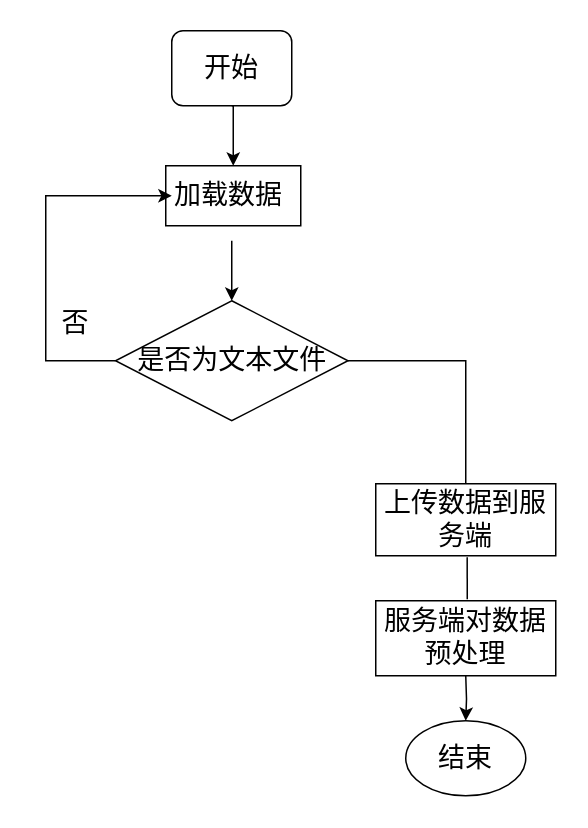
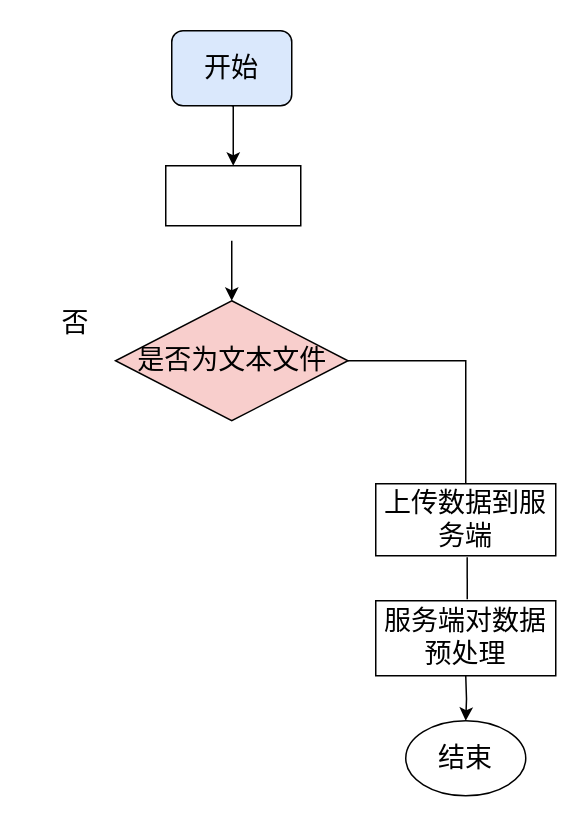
(232, 68) -> (232, 68)
(229, 196) -> none
(46, 255) -> none
(232, 361) -> (232, 361)
